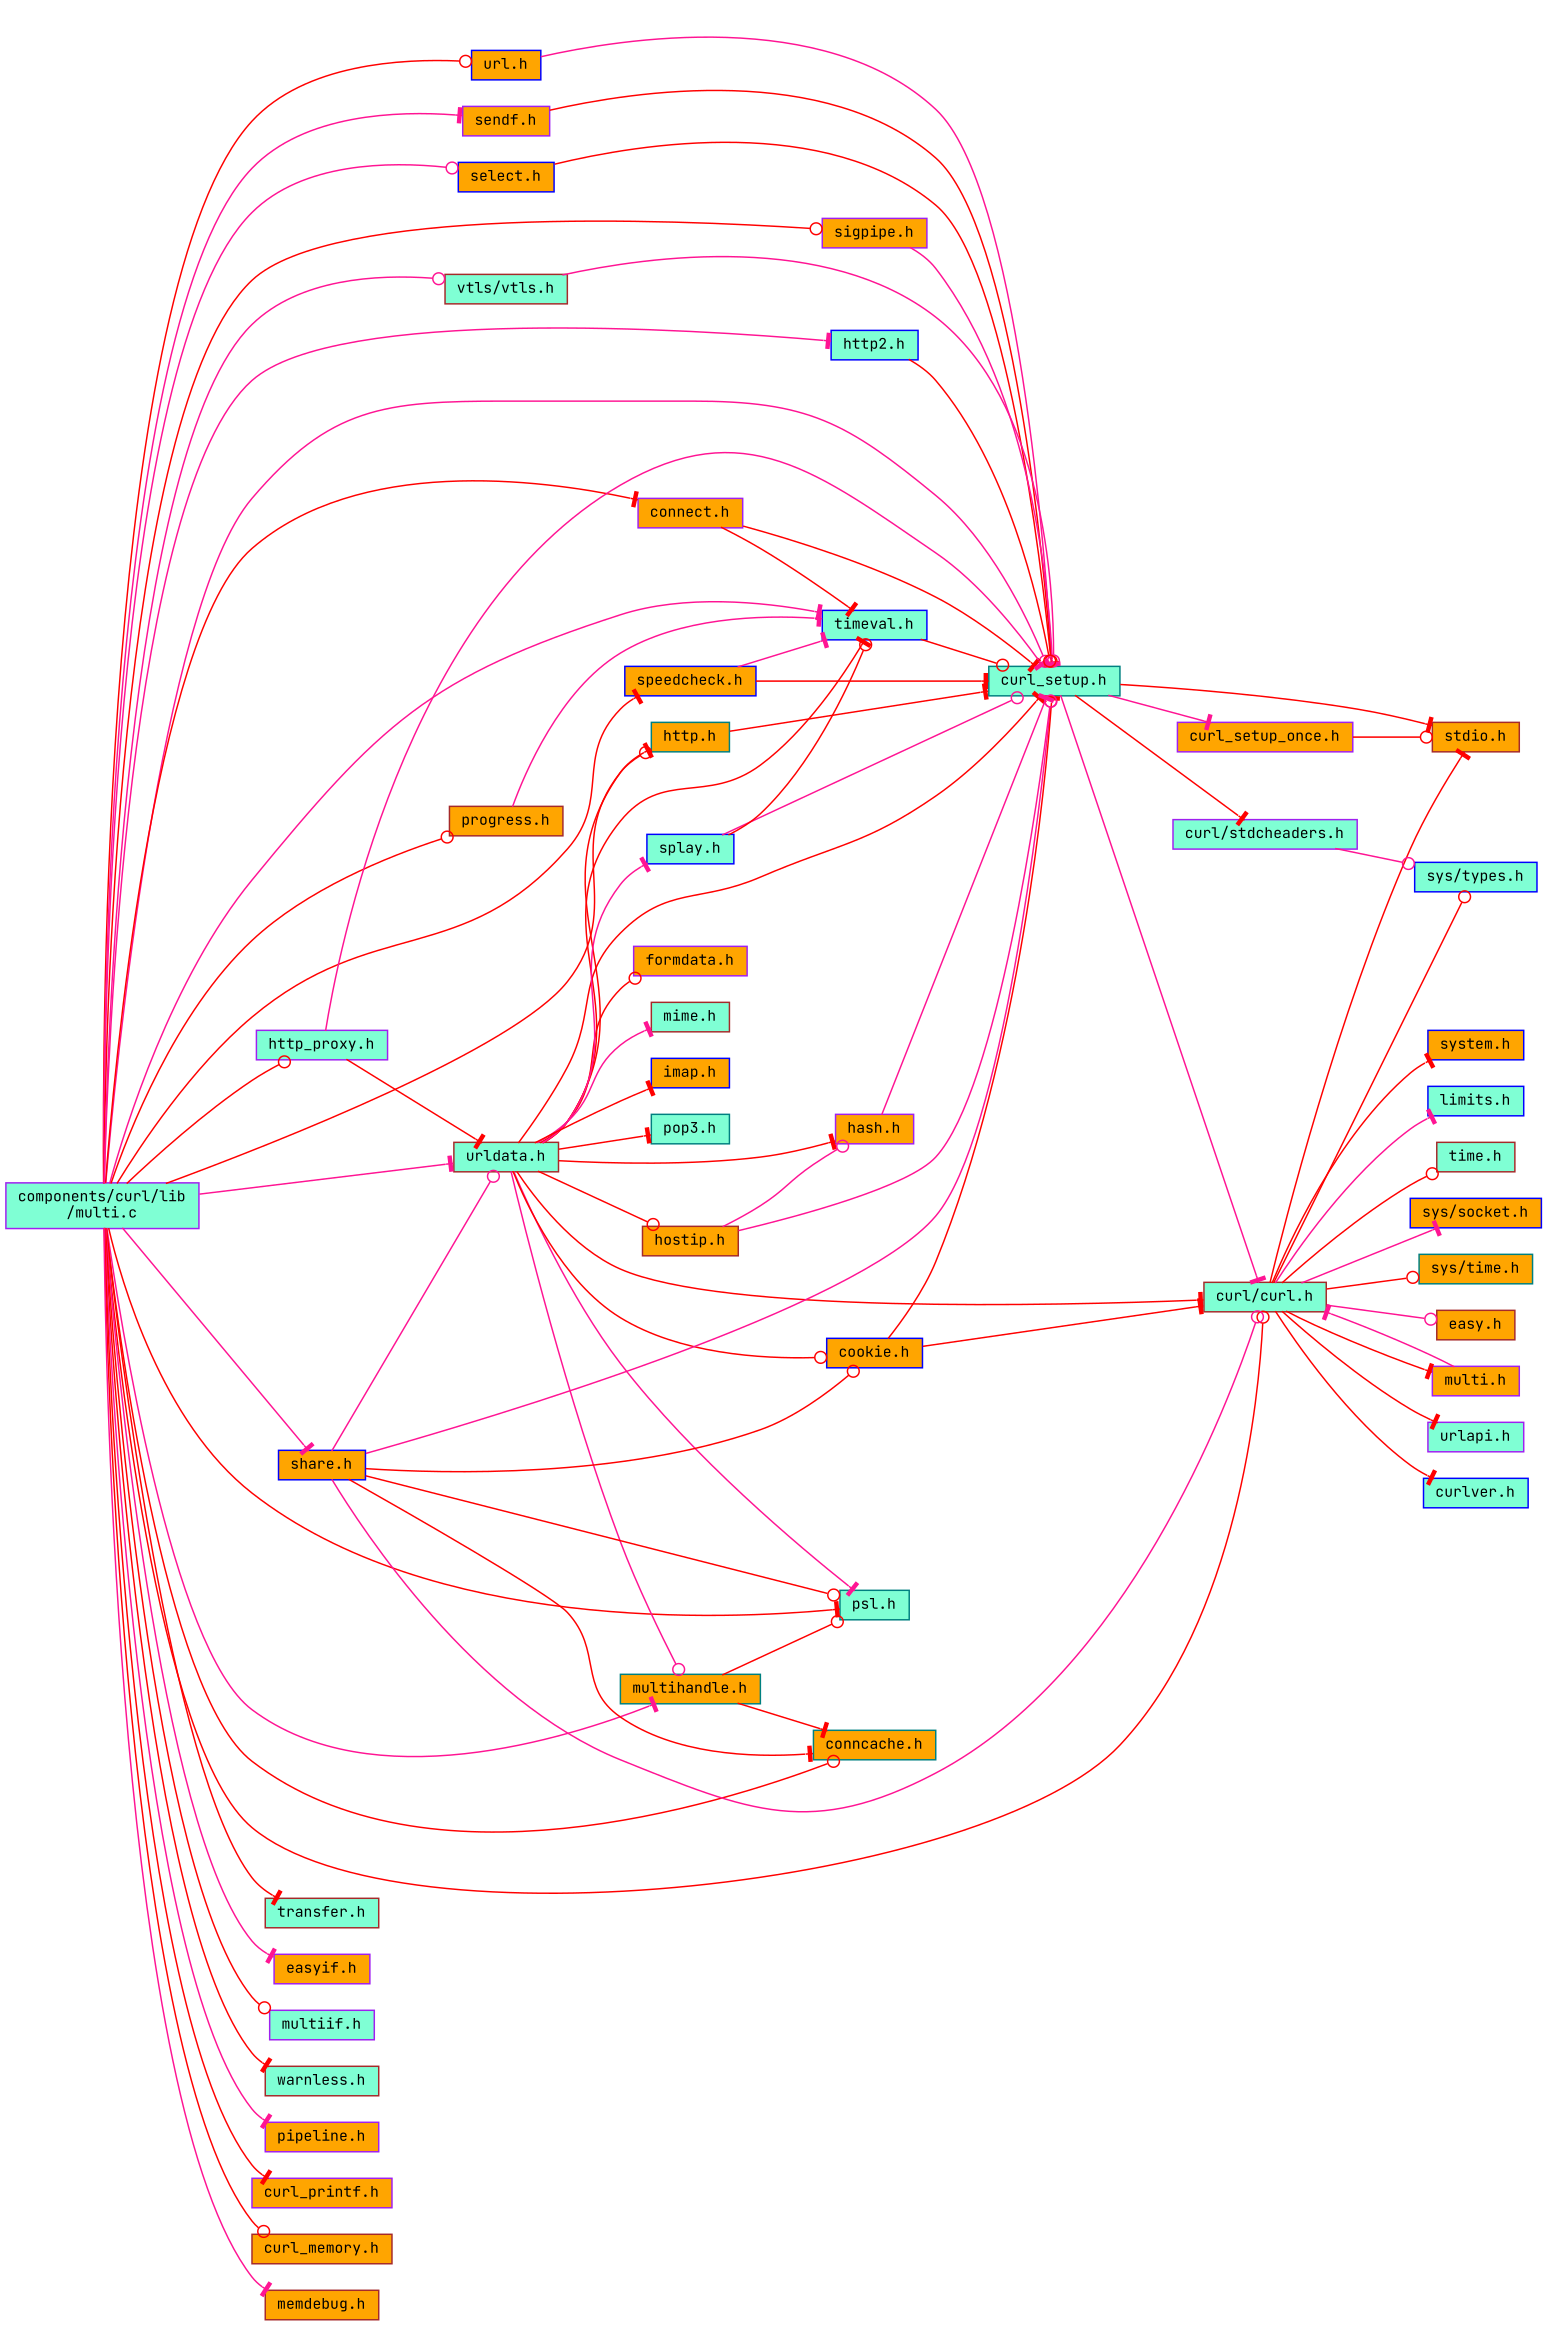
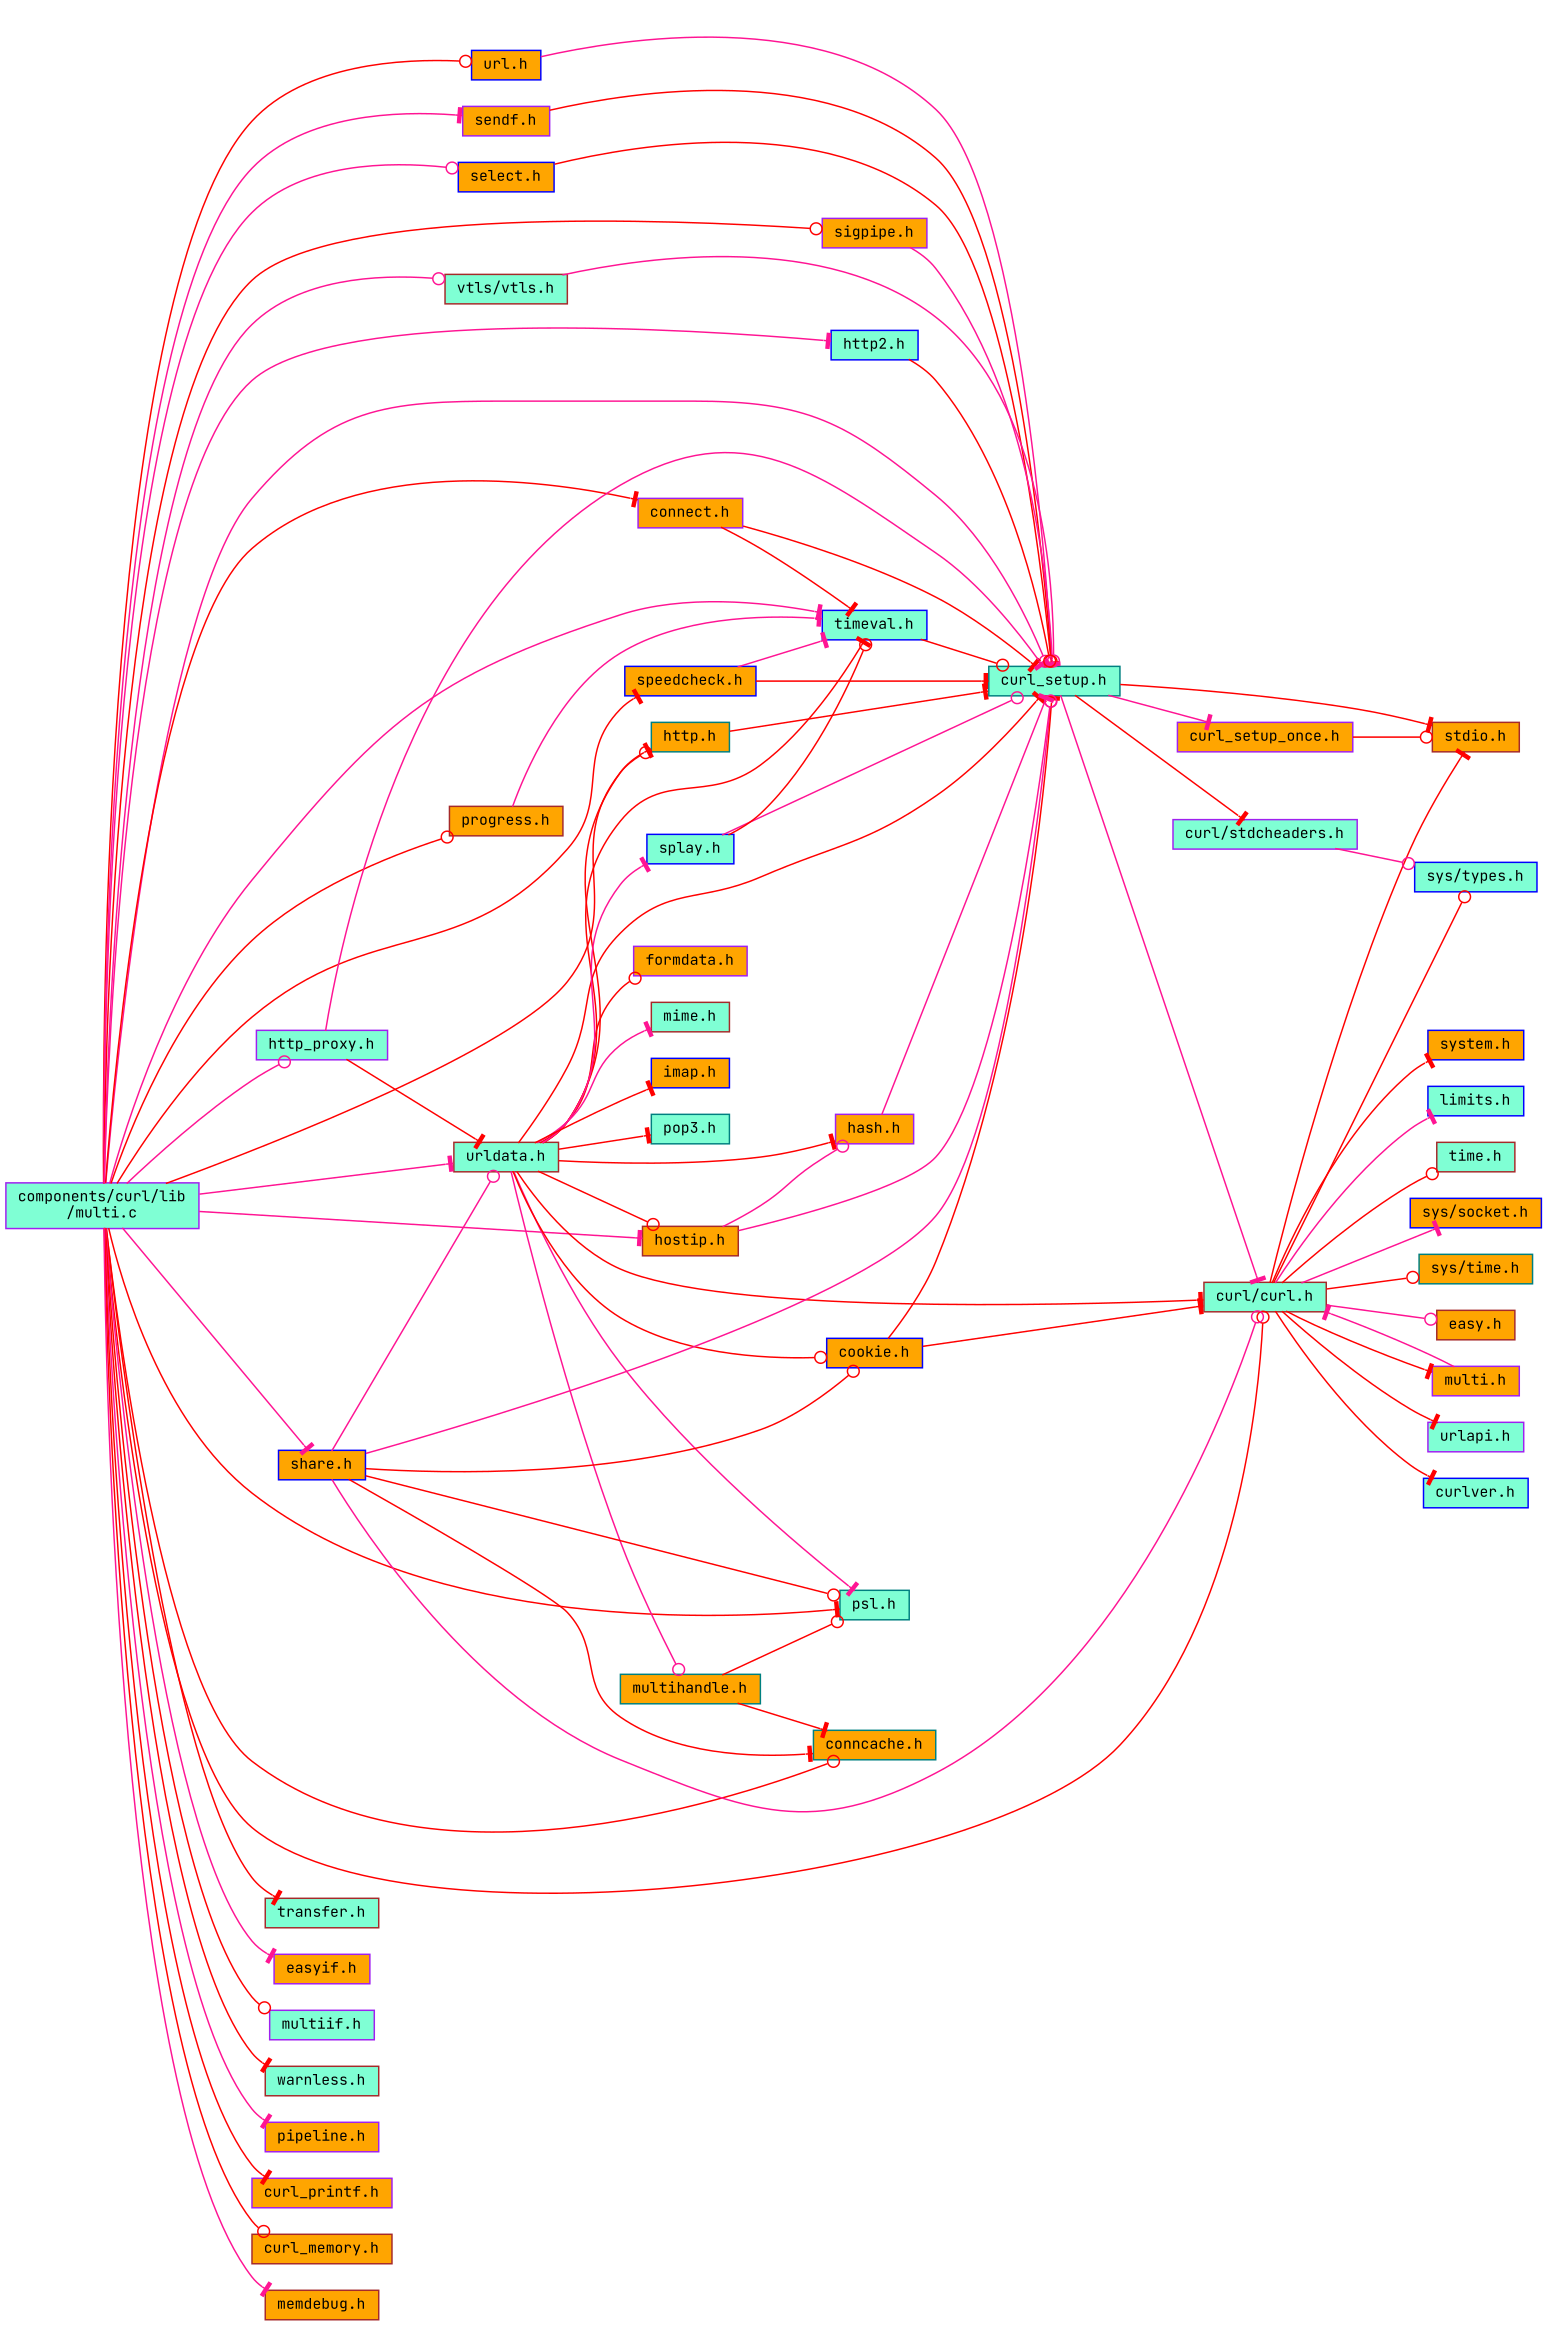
(199, 1120) -> (199, 1120)
(222, 1673) -> (417, 1225)
